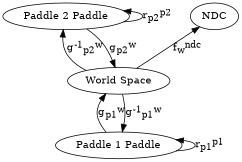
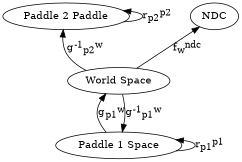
(102, 43) -> none
(119, 145) -> (119, 145)
